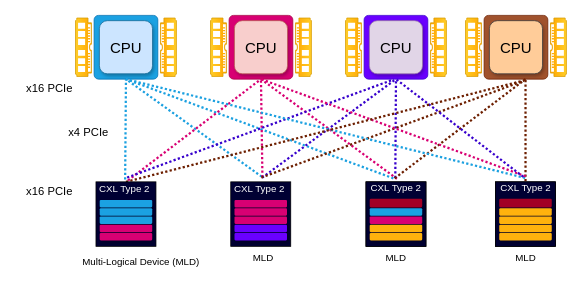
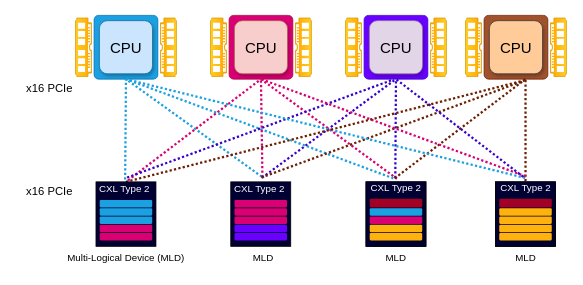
(88, 132) -> none
(141, 261) -> (126, 258)
